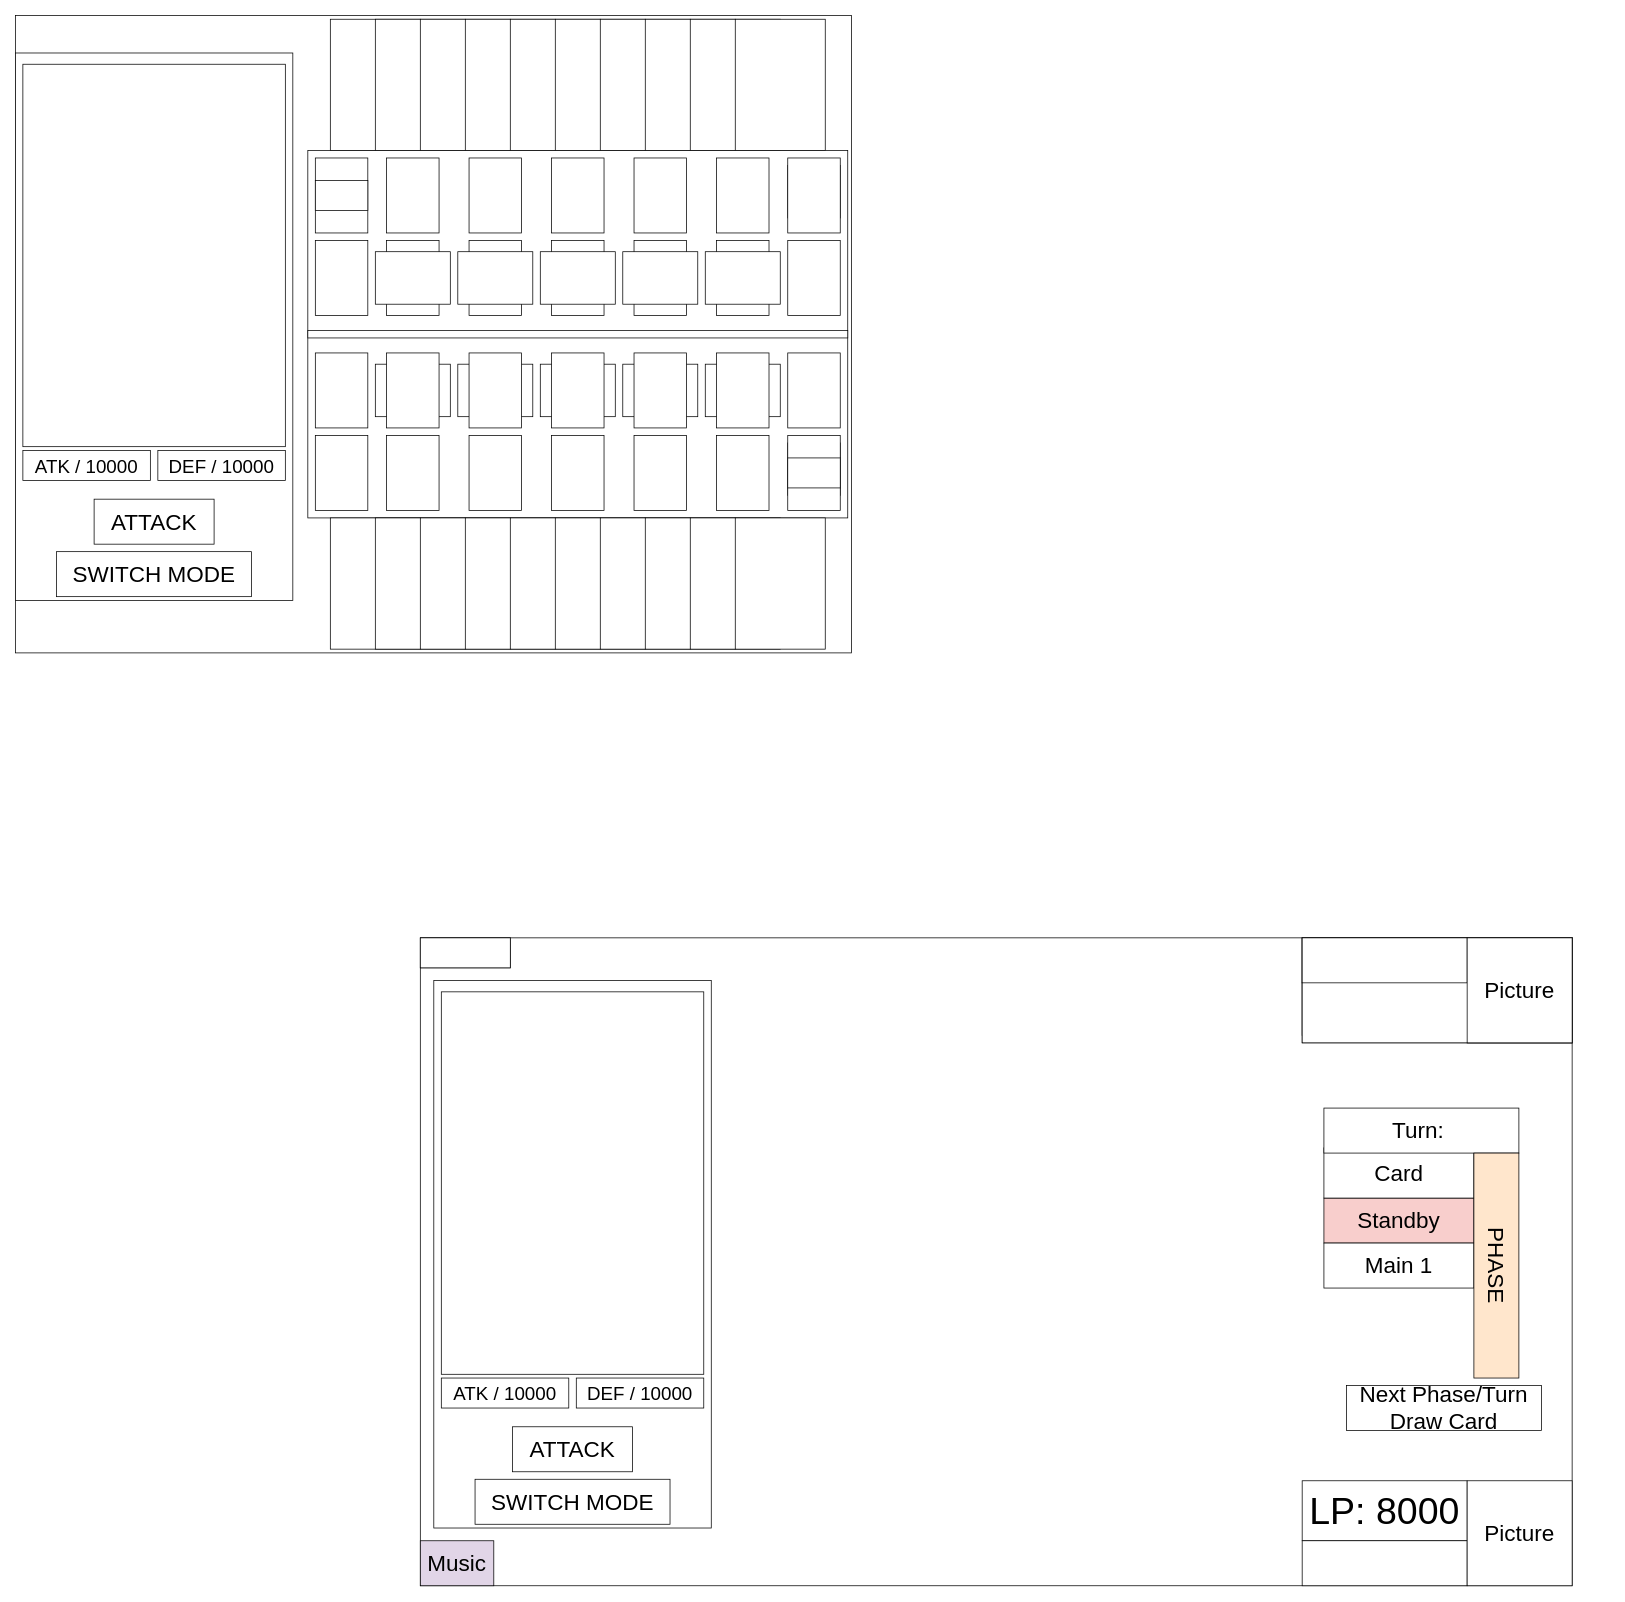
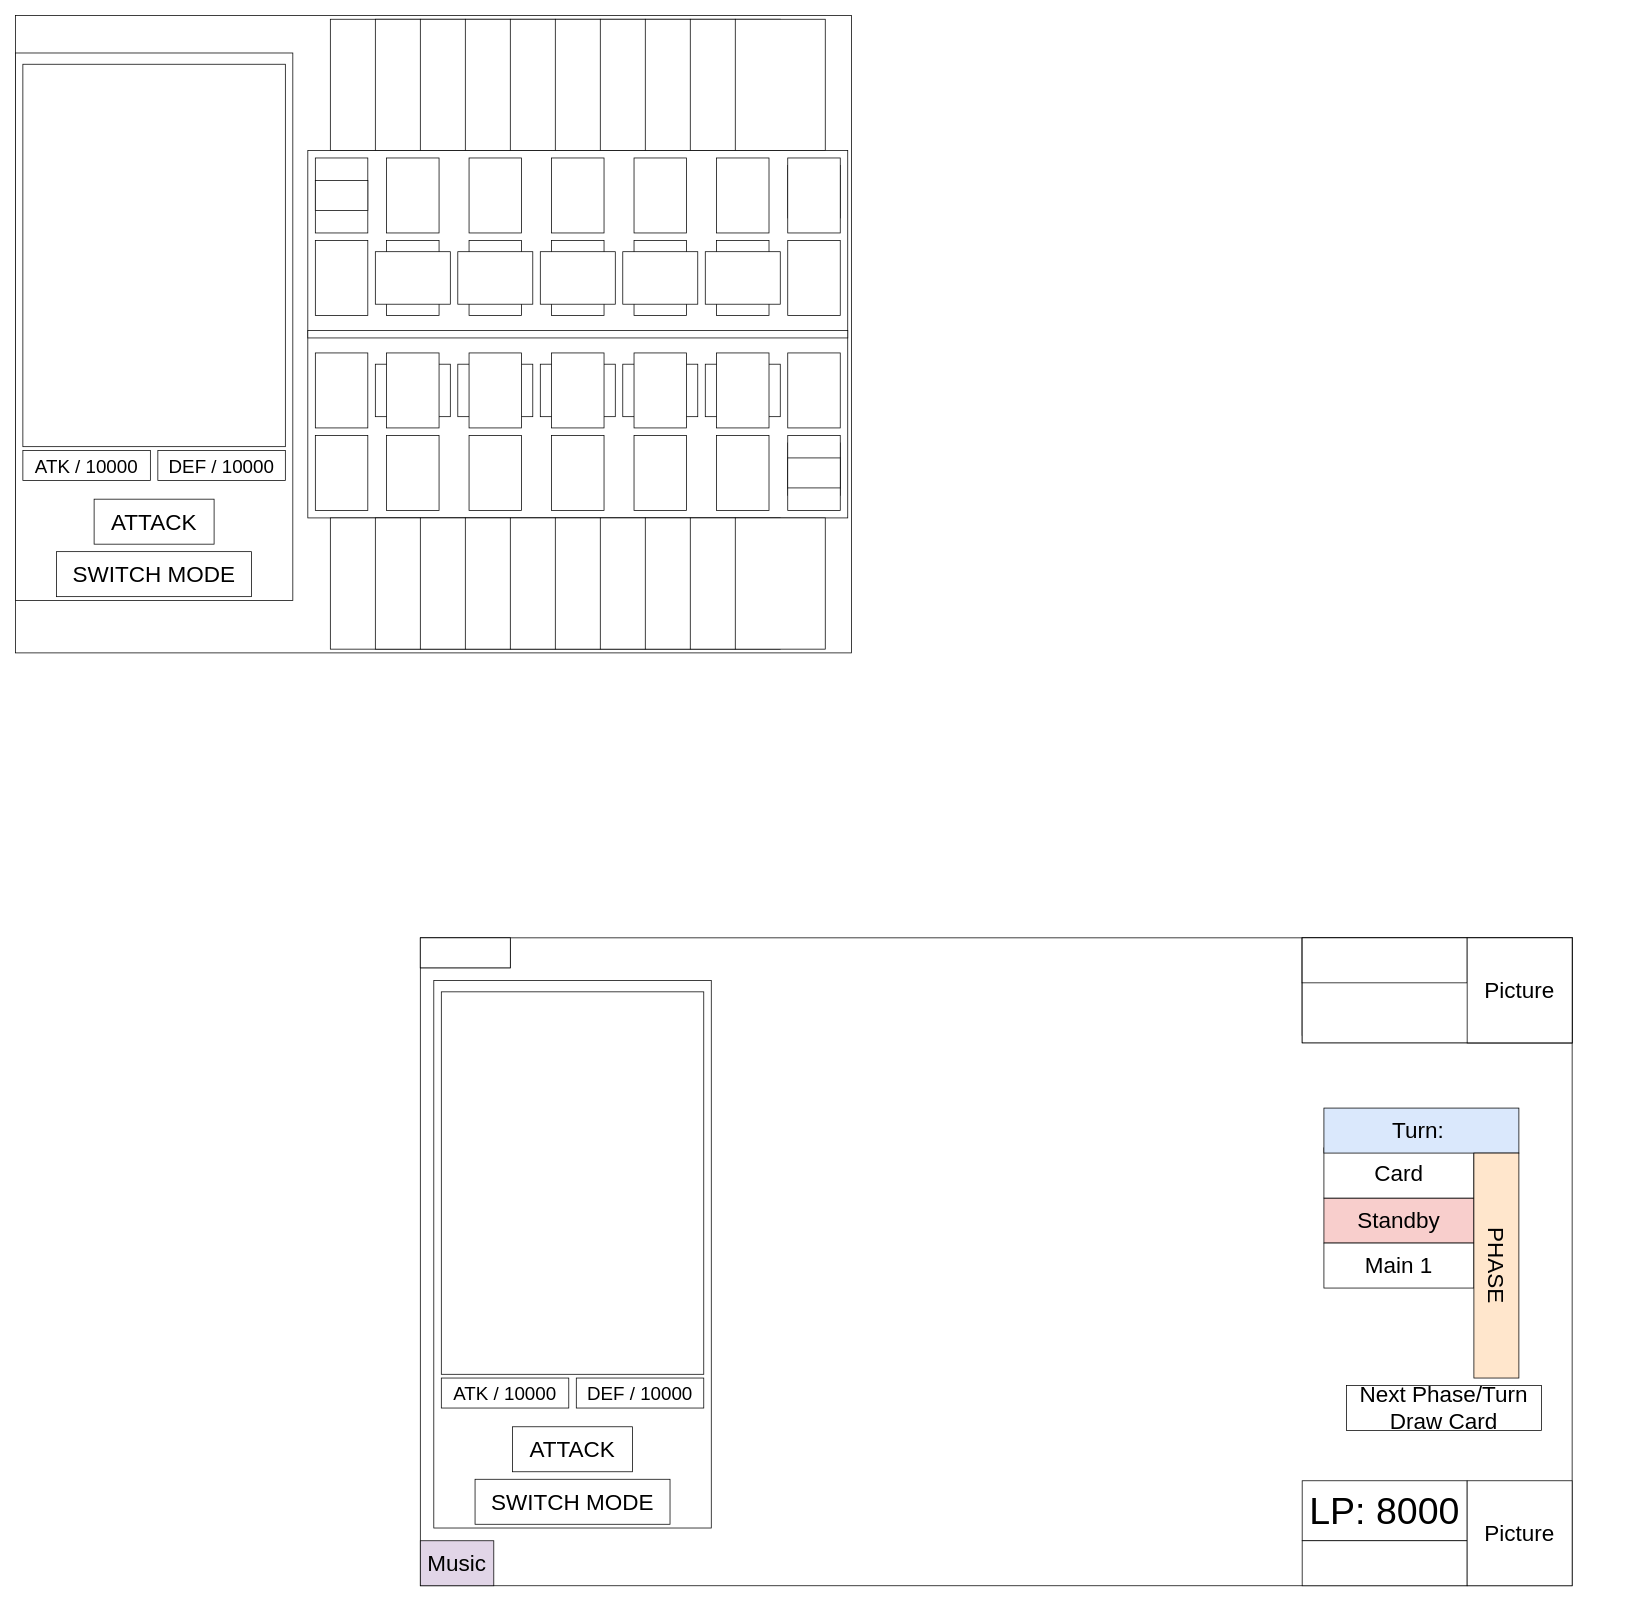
(1422, 1131) -> (1422, 1131)
